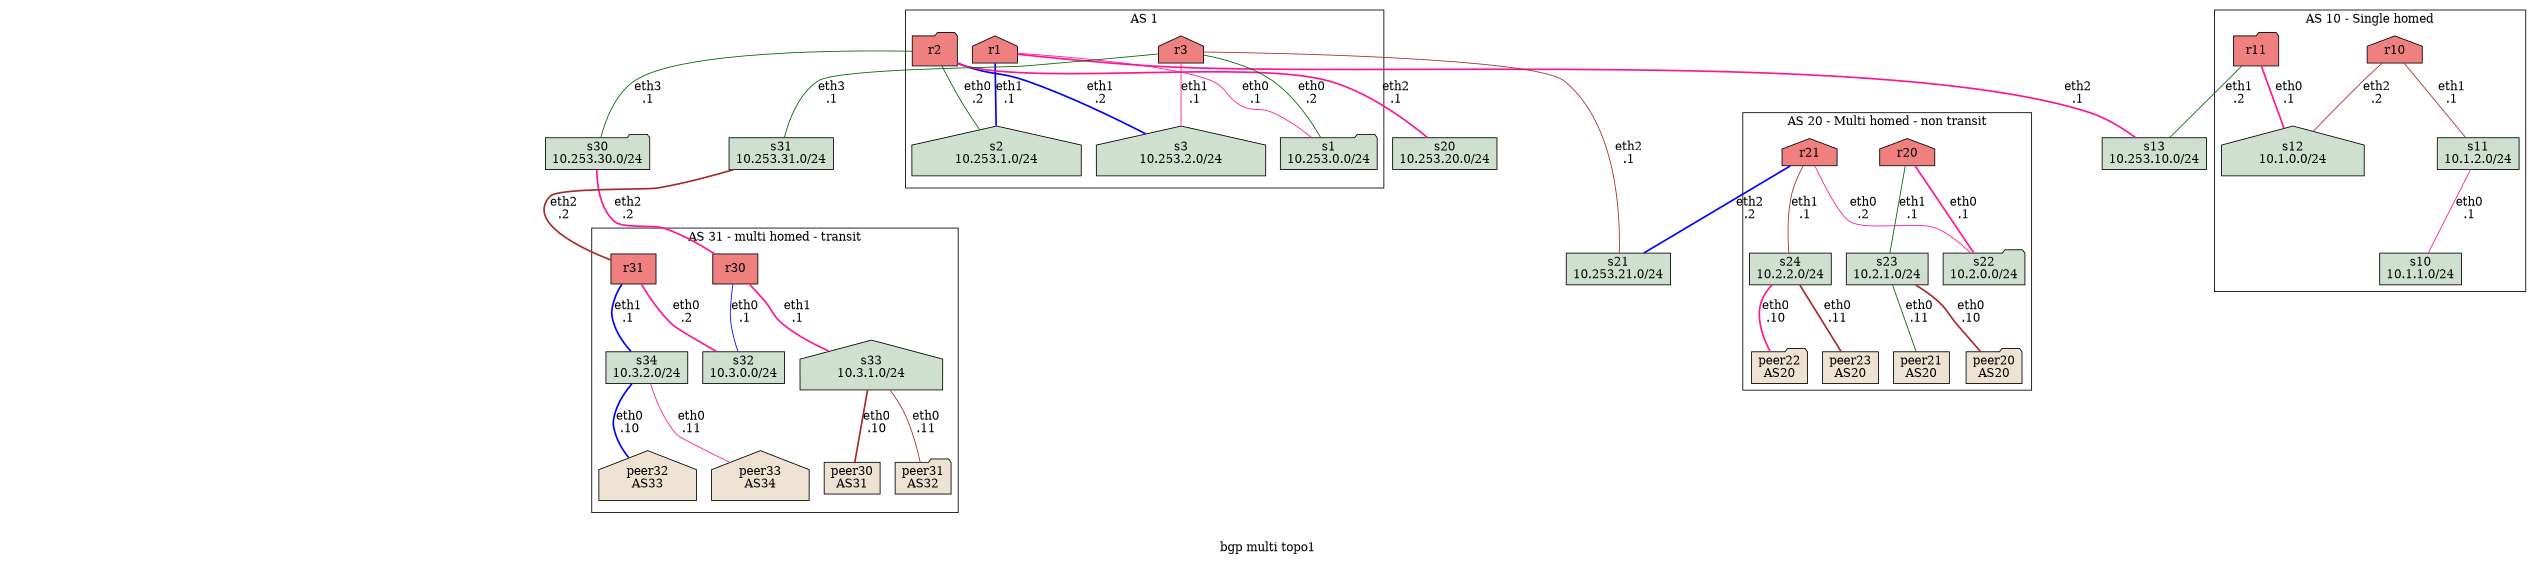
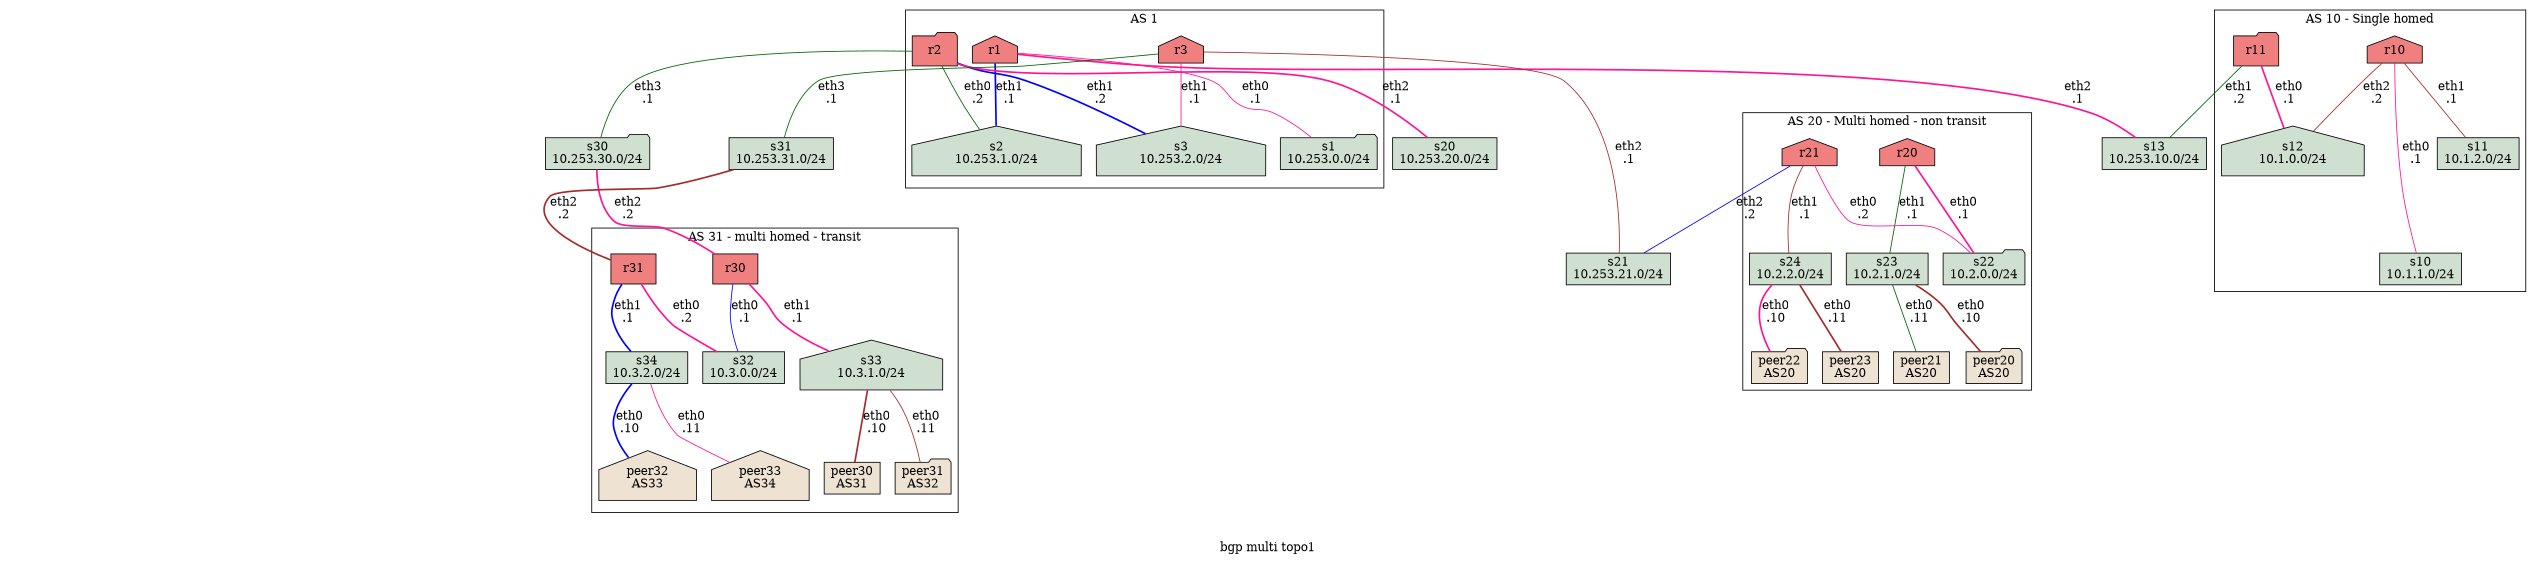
(1273, 81) -> none
(1717, 209) -> (1717, 209)
(2449, 211) -> (2399, 159)
